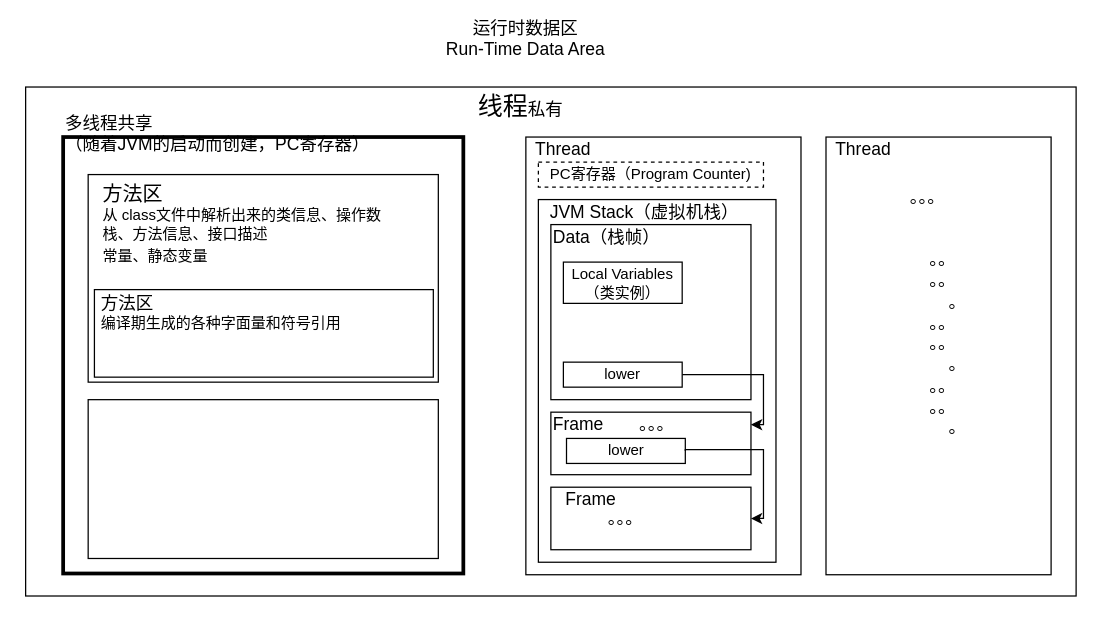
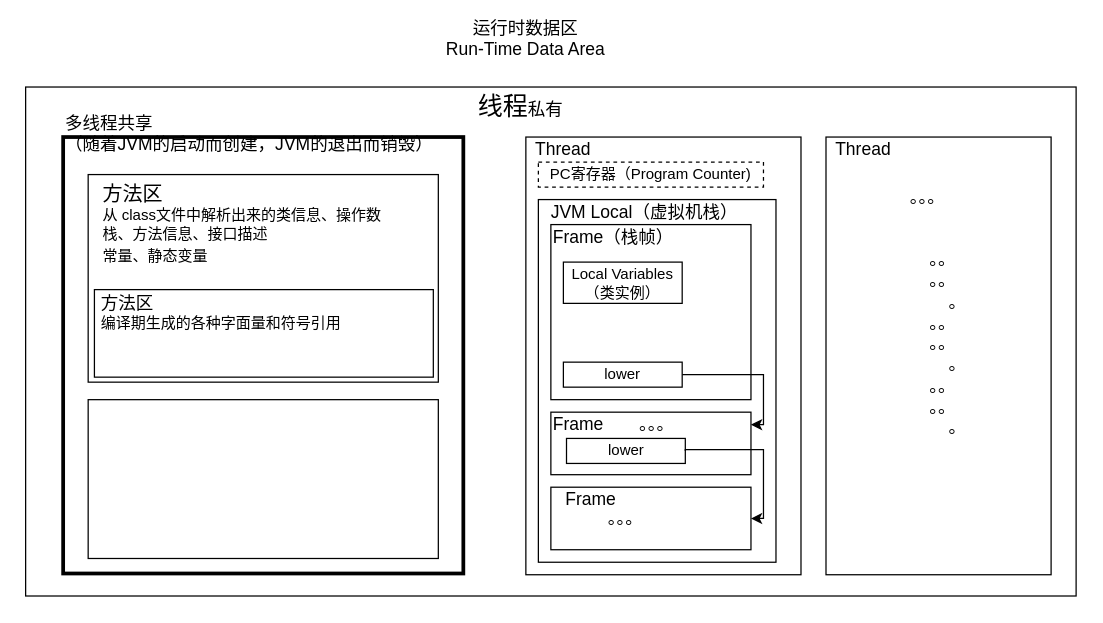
(192, 133) -> (218, 133)
(644, 212) -> (644, 212)
(600, 237) -> (604, 237)
